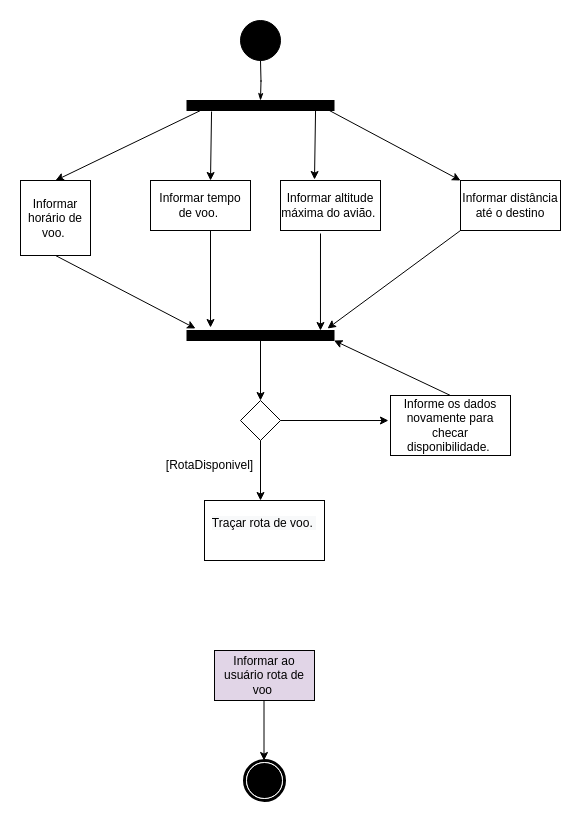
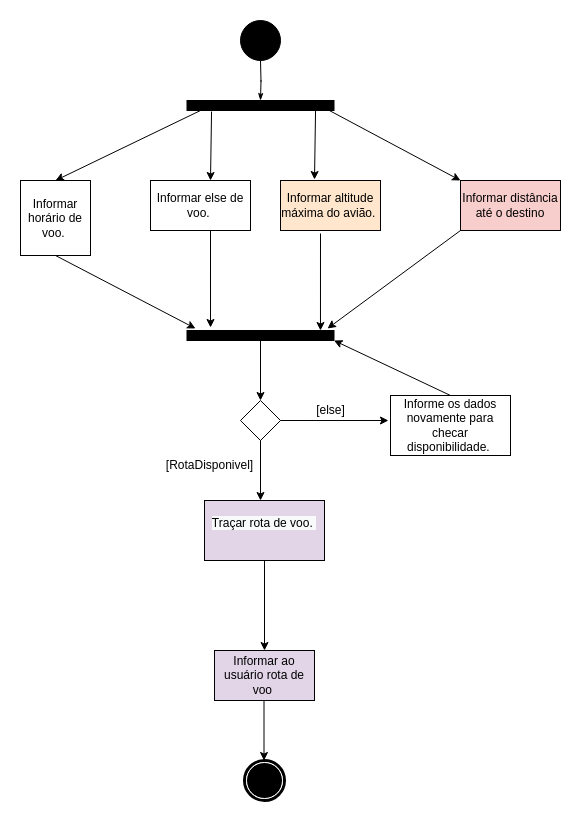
(201, 206) -> (201, 206)
(331, 206) -> (331, 206)
(511, 206) -> (511, 206)
none -> (331, 411)
(265, 531) -> (265, 531)
none -> (265, 602)
